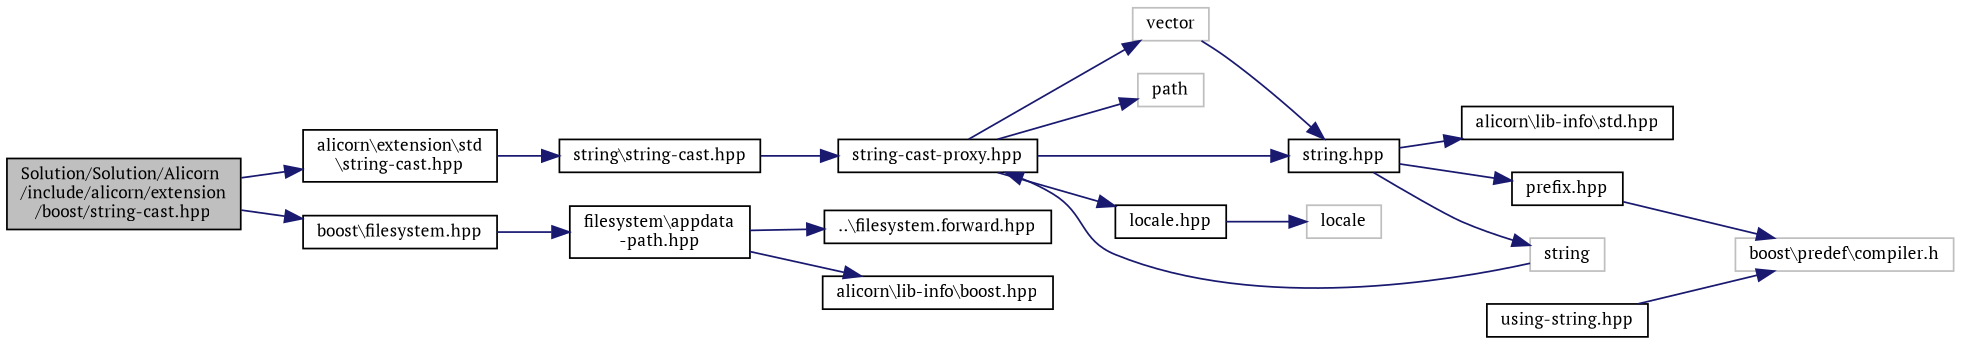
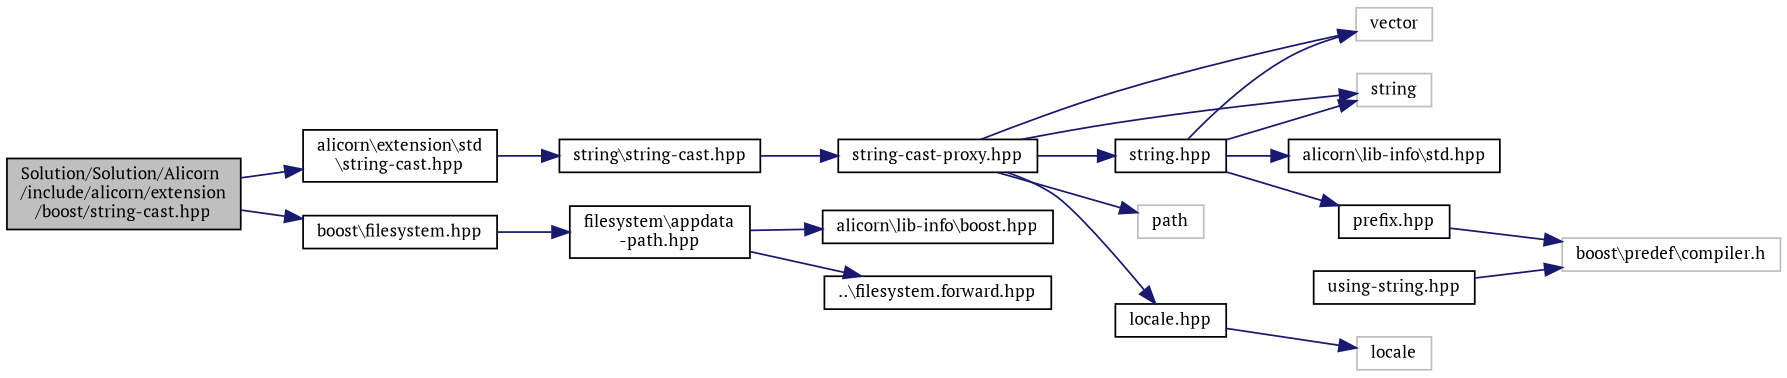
(1258, 82) -> (1257, 78)
(1260, 285) -> (1180, 114)
